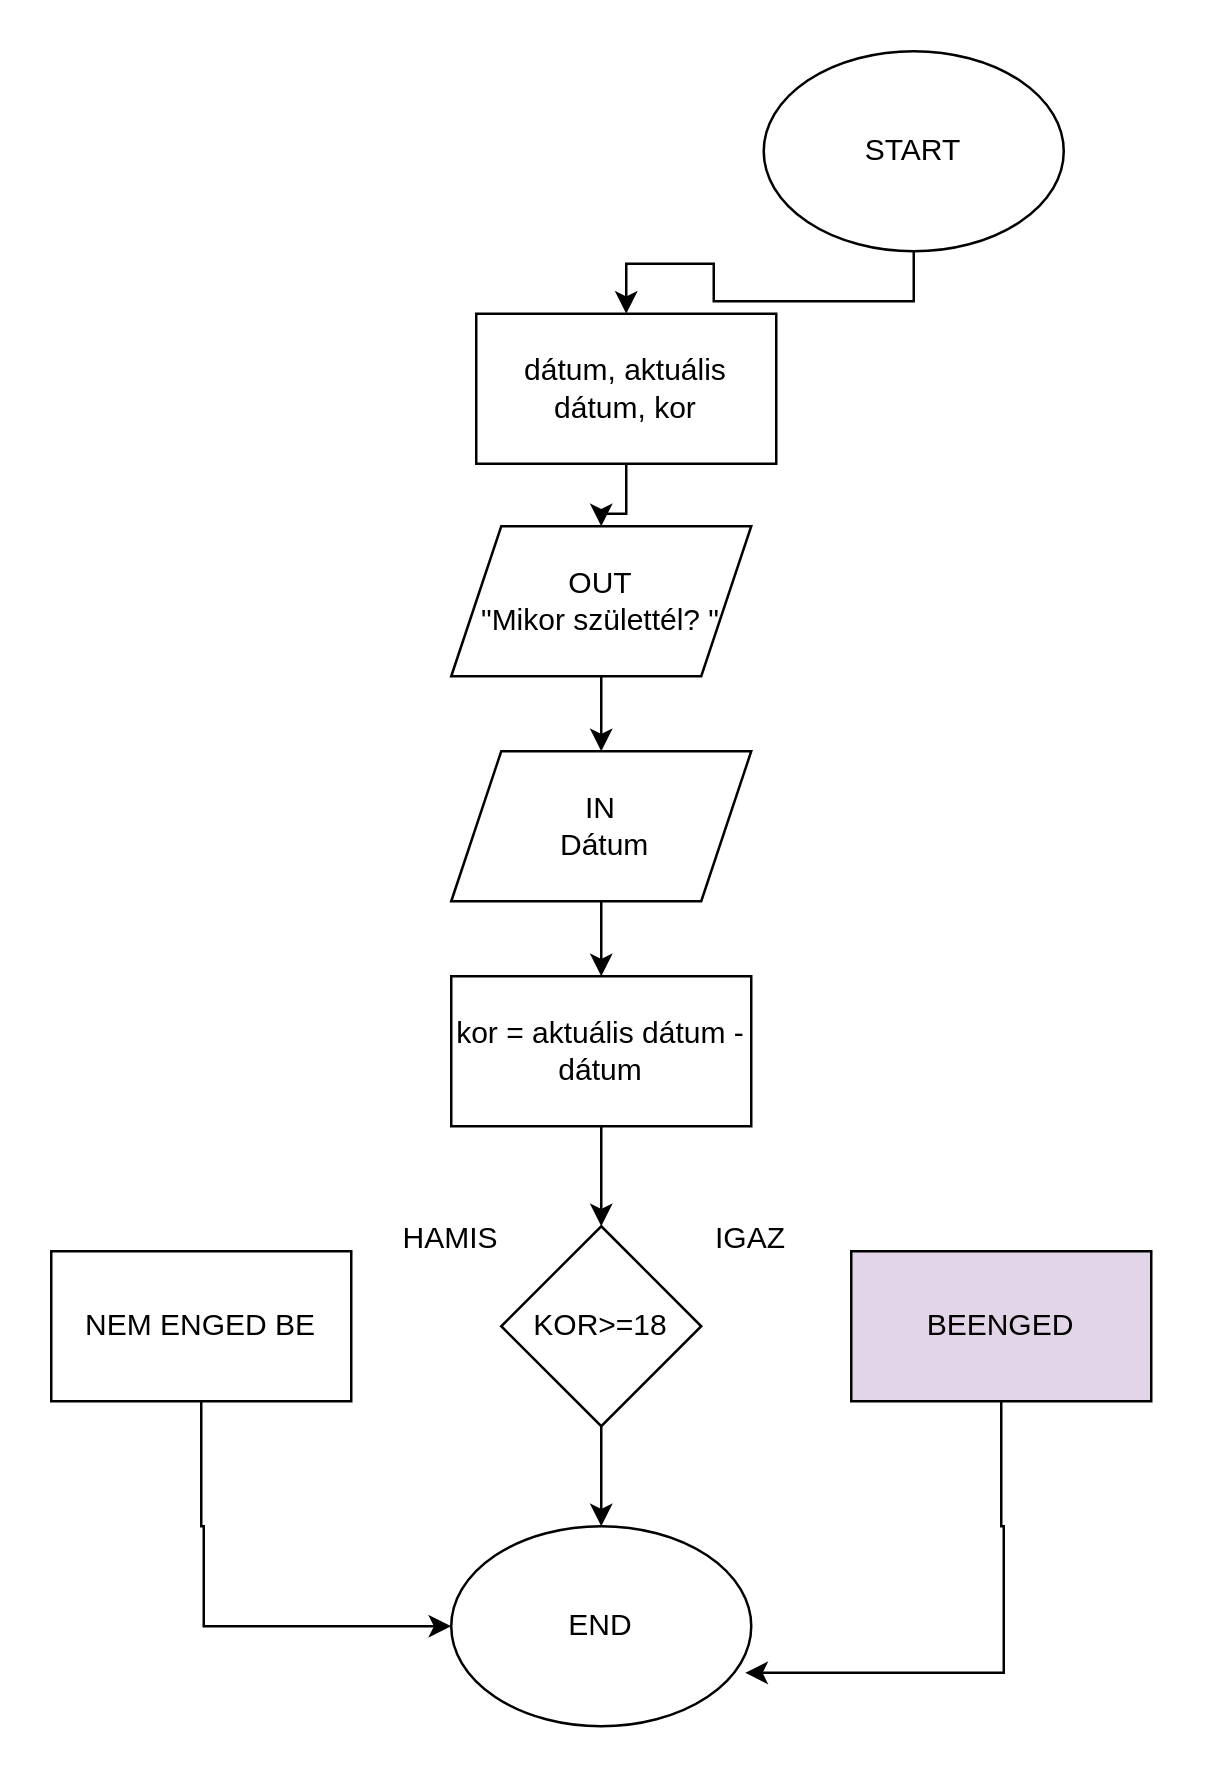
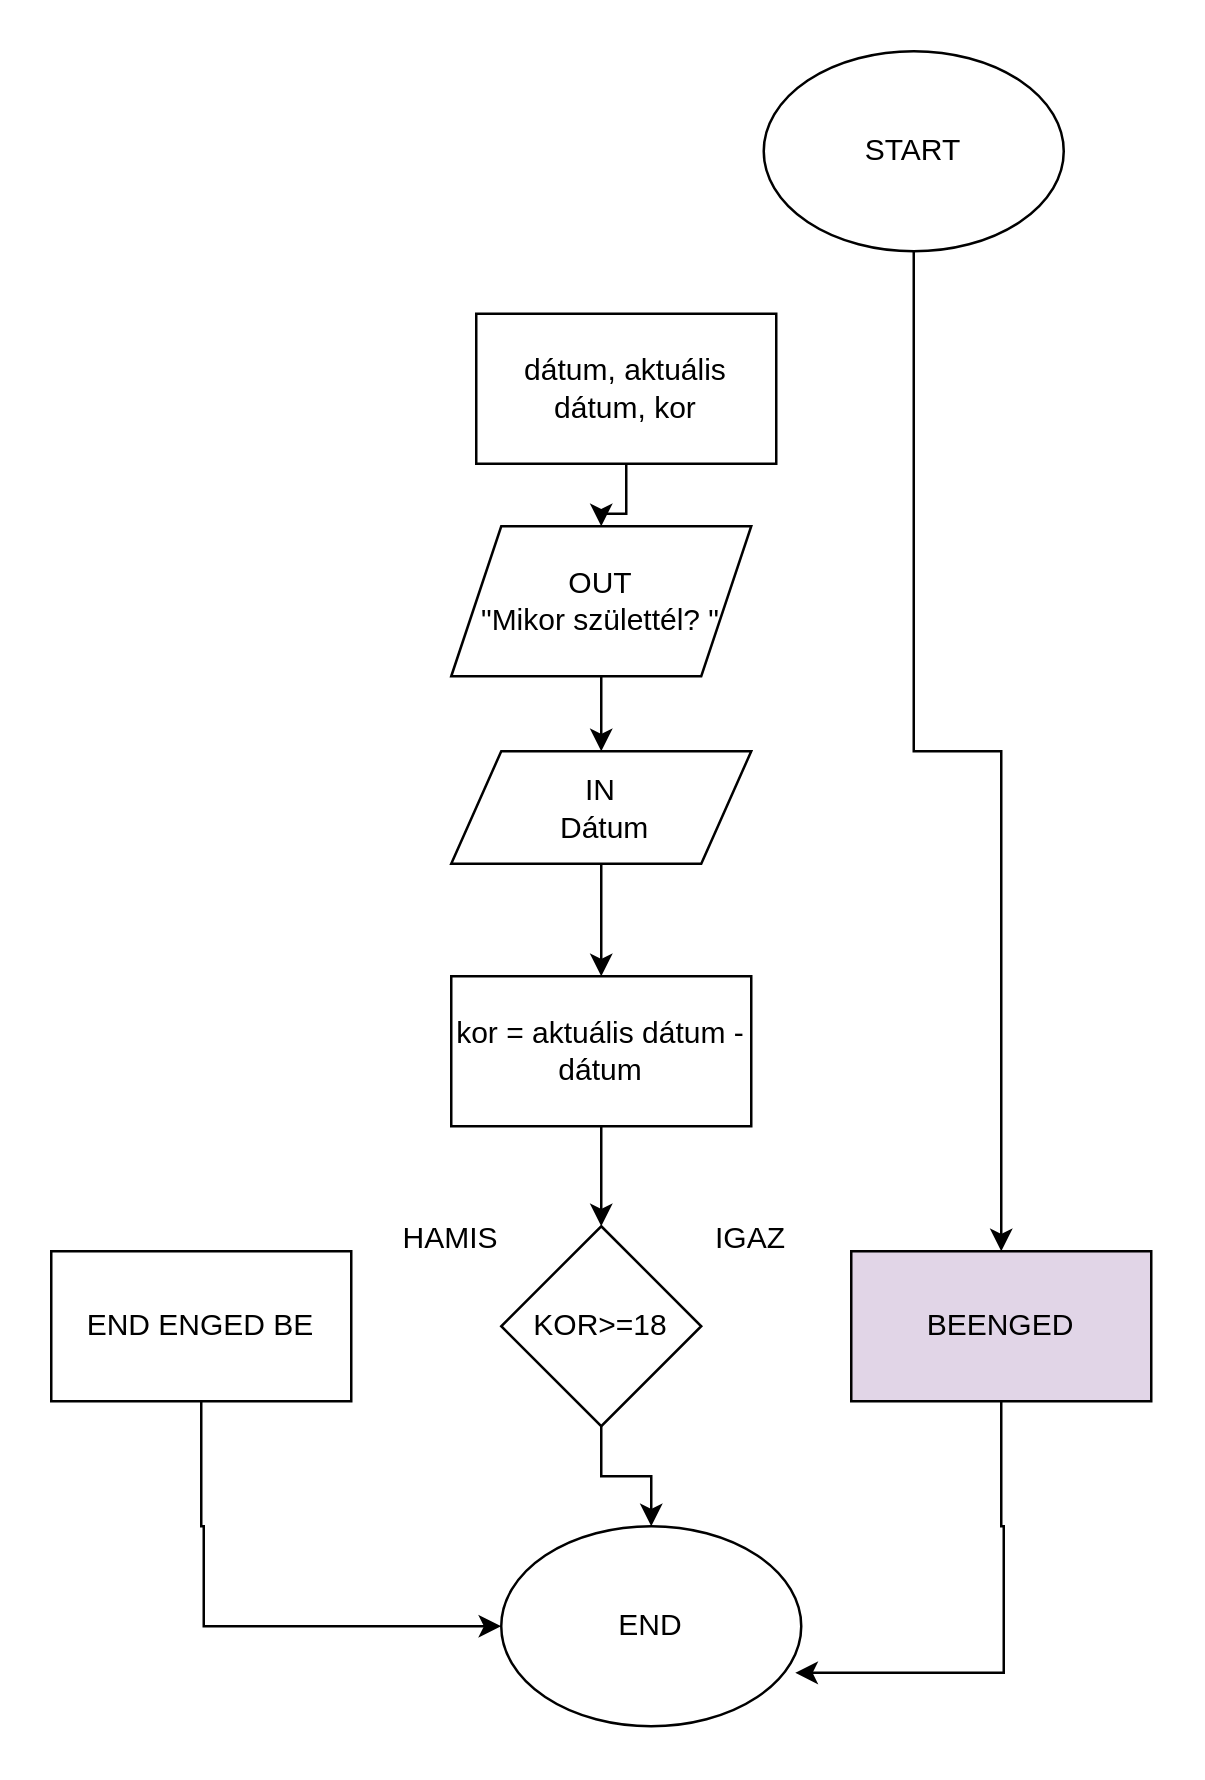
(735, 301) -> (974, 751)
(601, 826) -> (601, 808)
(201, 1326) -> (201, 1326)
(601, 1626) -> (651, 1626)
